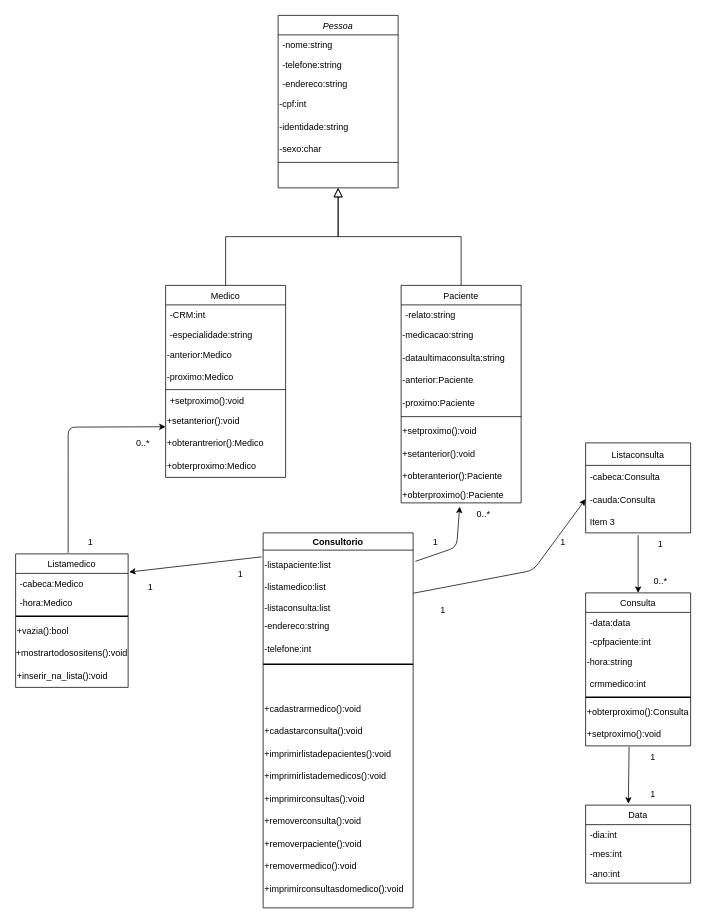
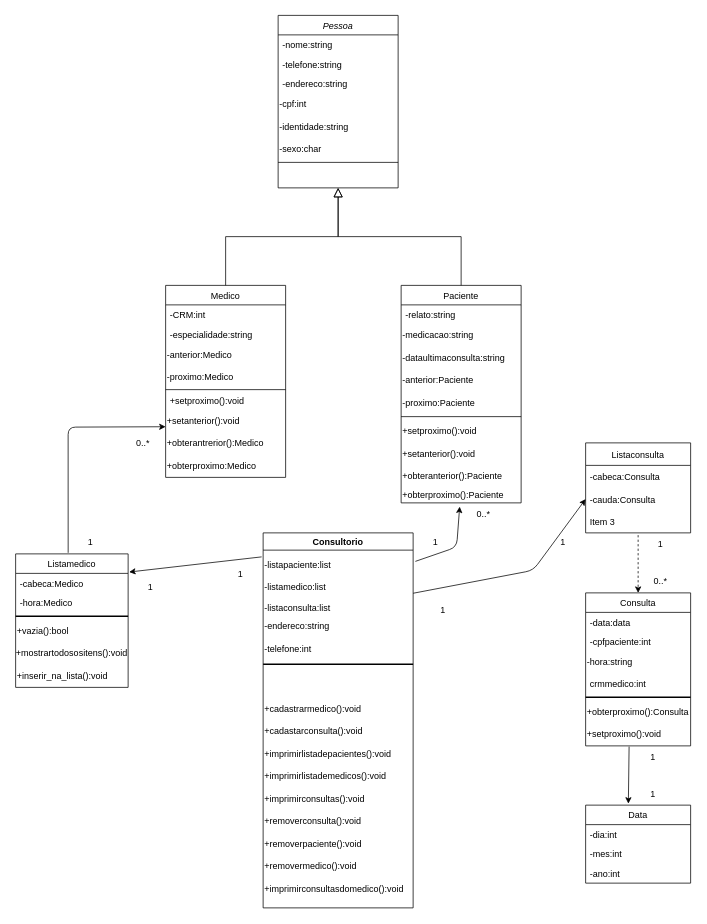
(638, 562) -> (638, 562)
